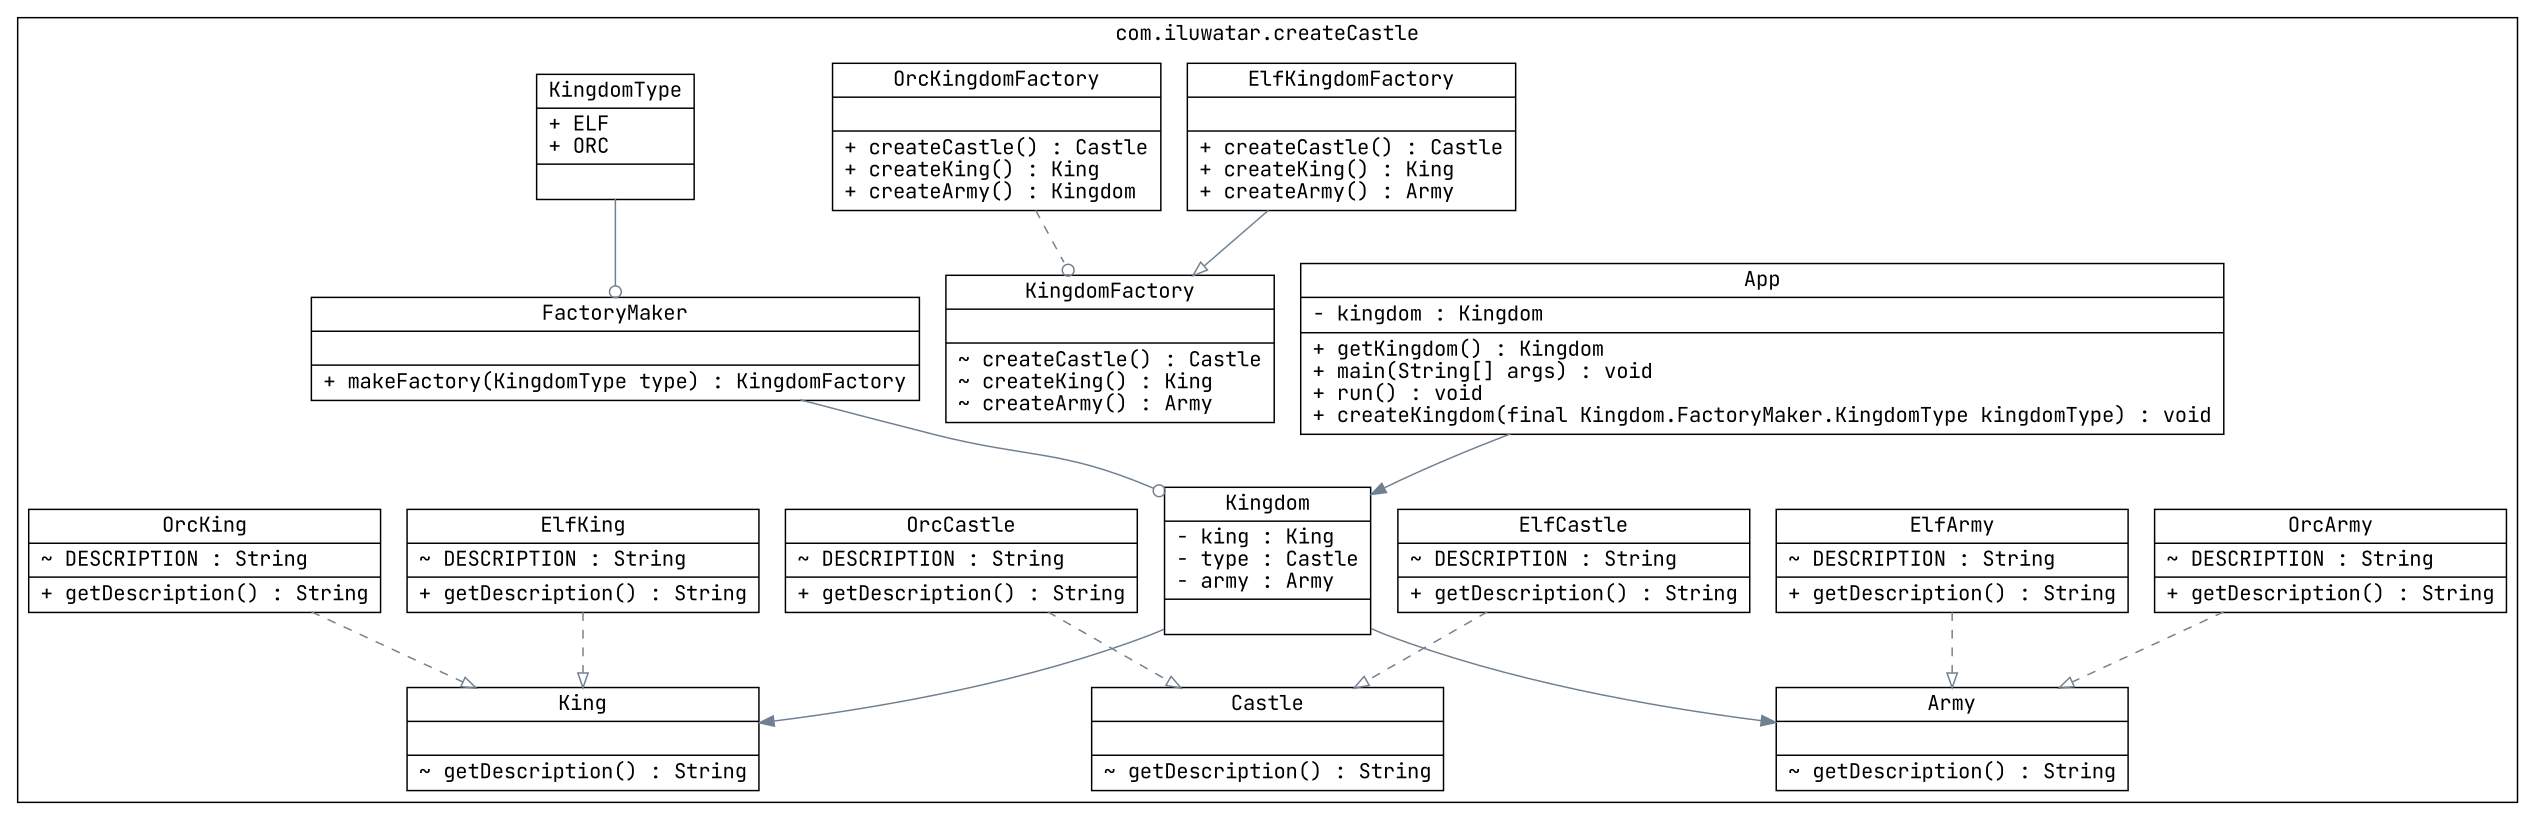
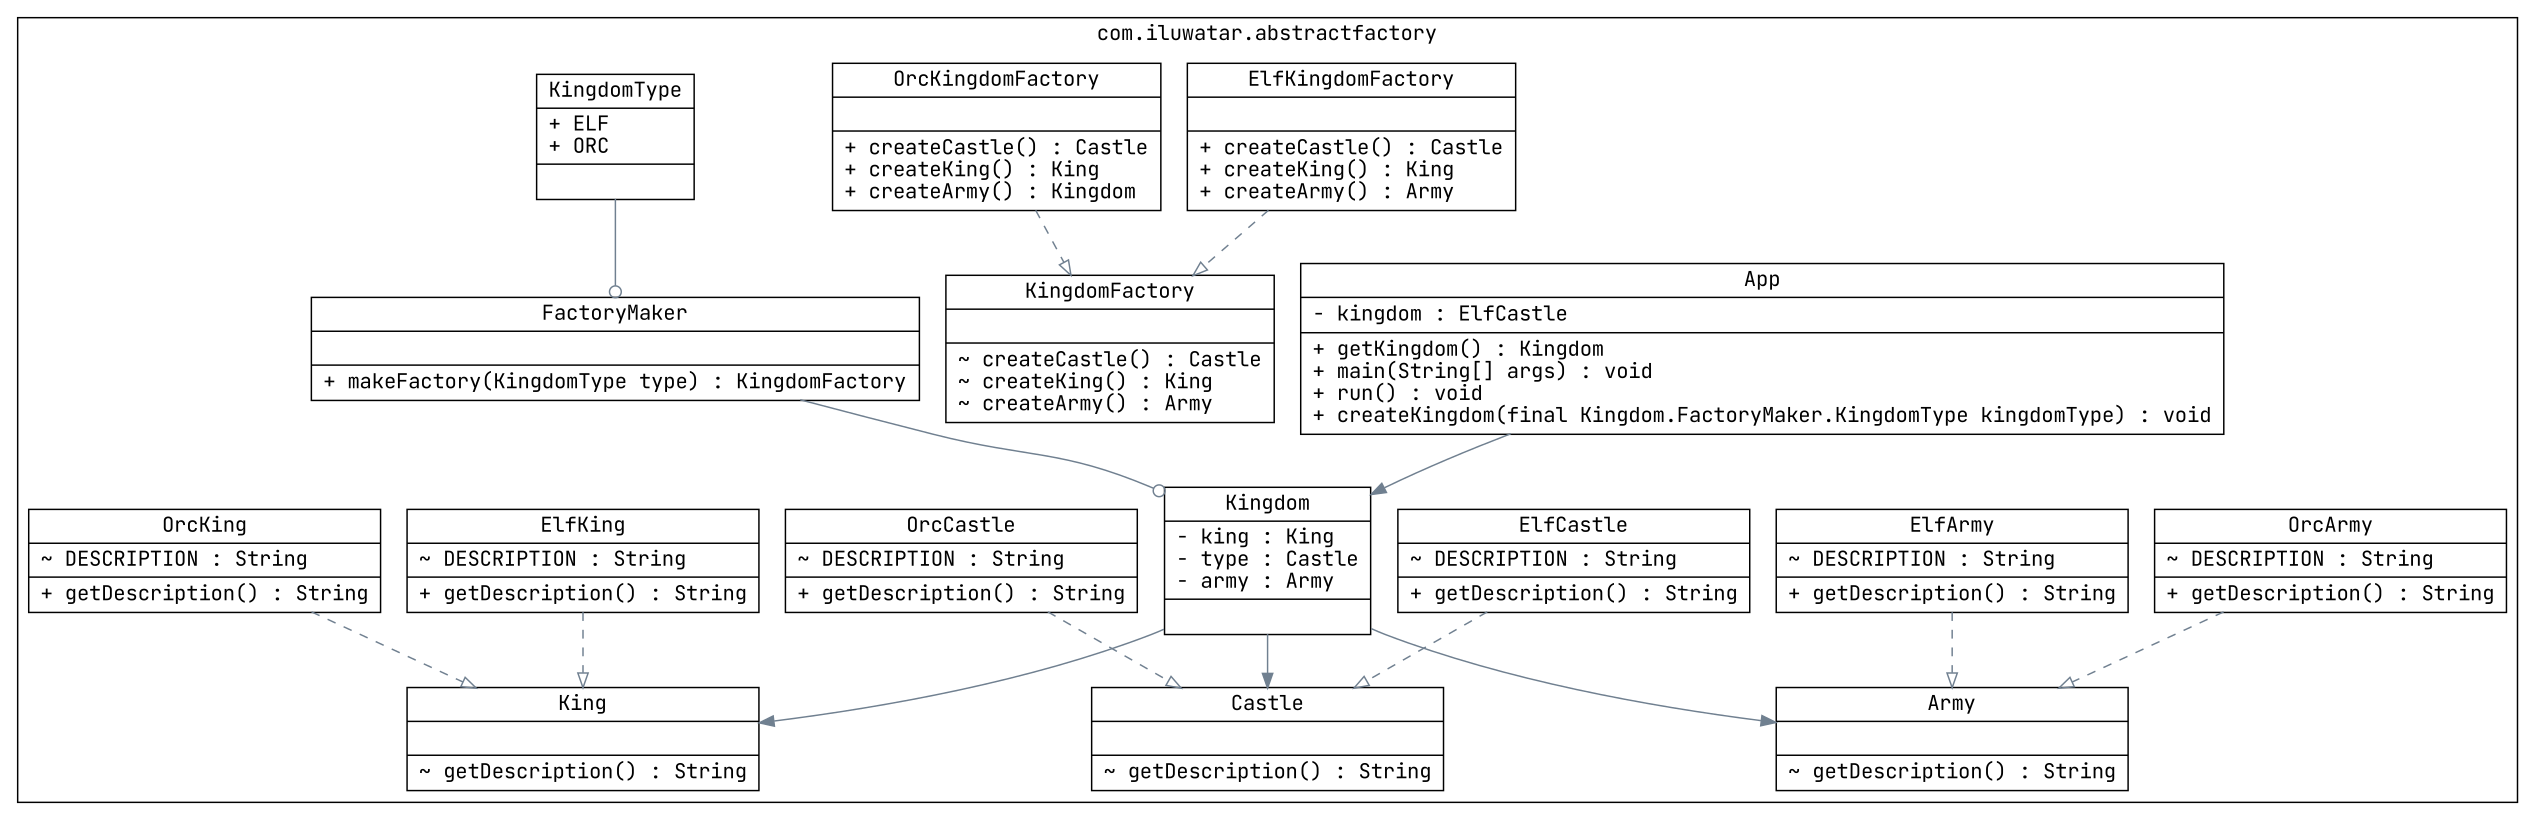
(1268, 35) -> (1268, 35)
(1050, 236) -> (1050, 236)
(1236, 238) -> (1236, 238)
(1428, 314) -> (1441, 314)
none -> (1268, 654)
